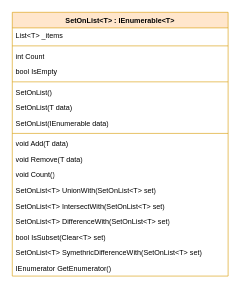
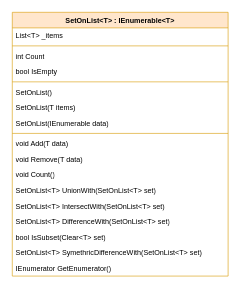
(48, 108) -> (49, 108)
